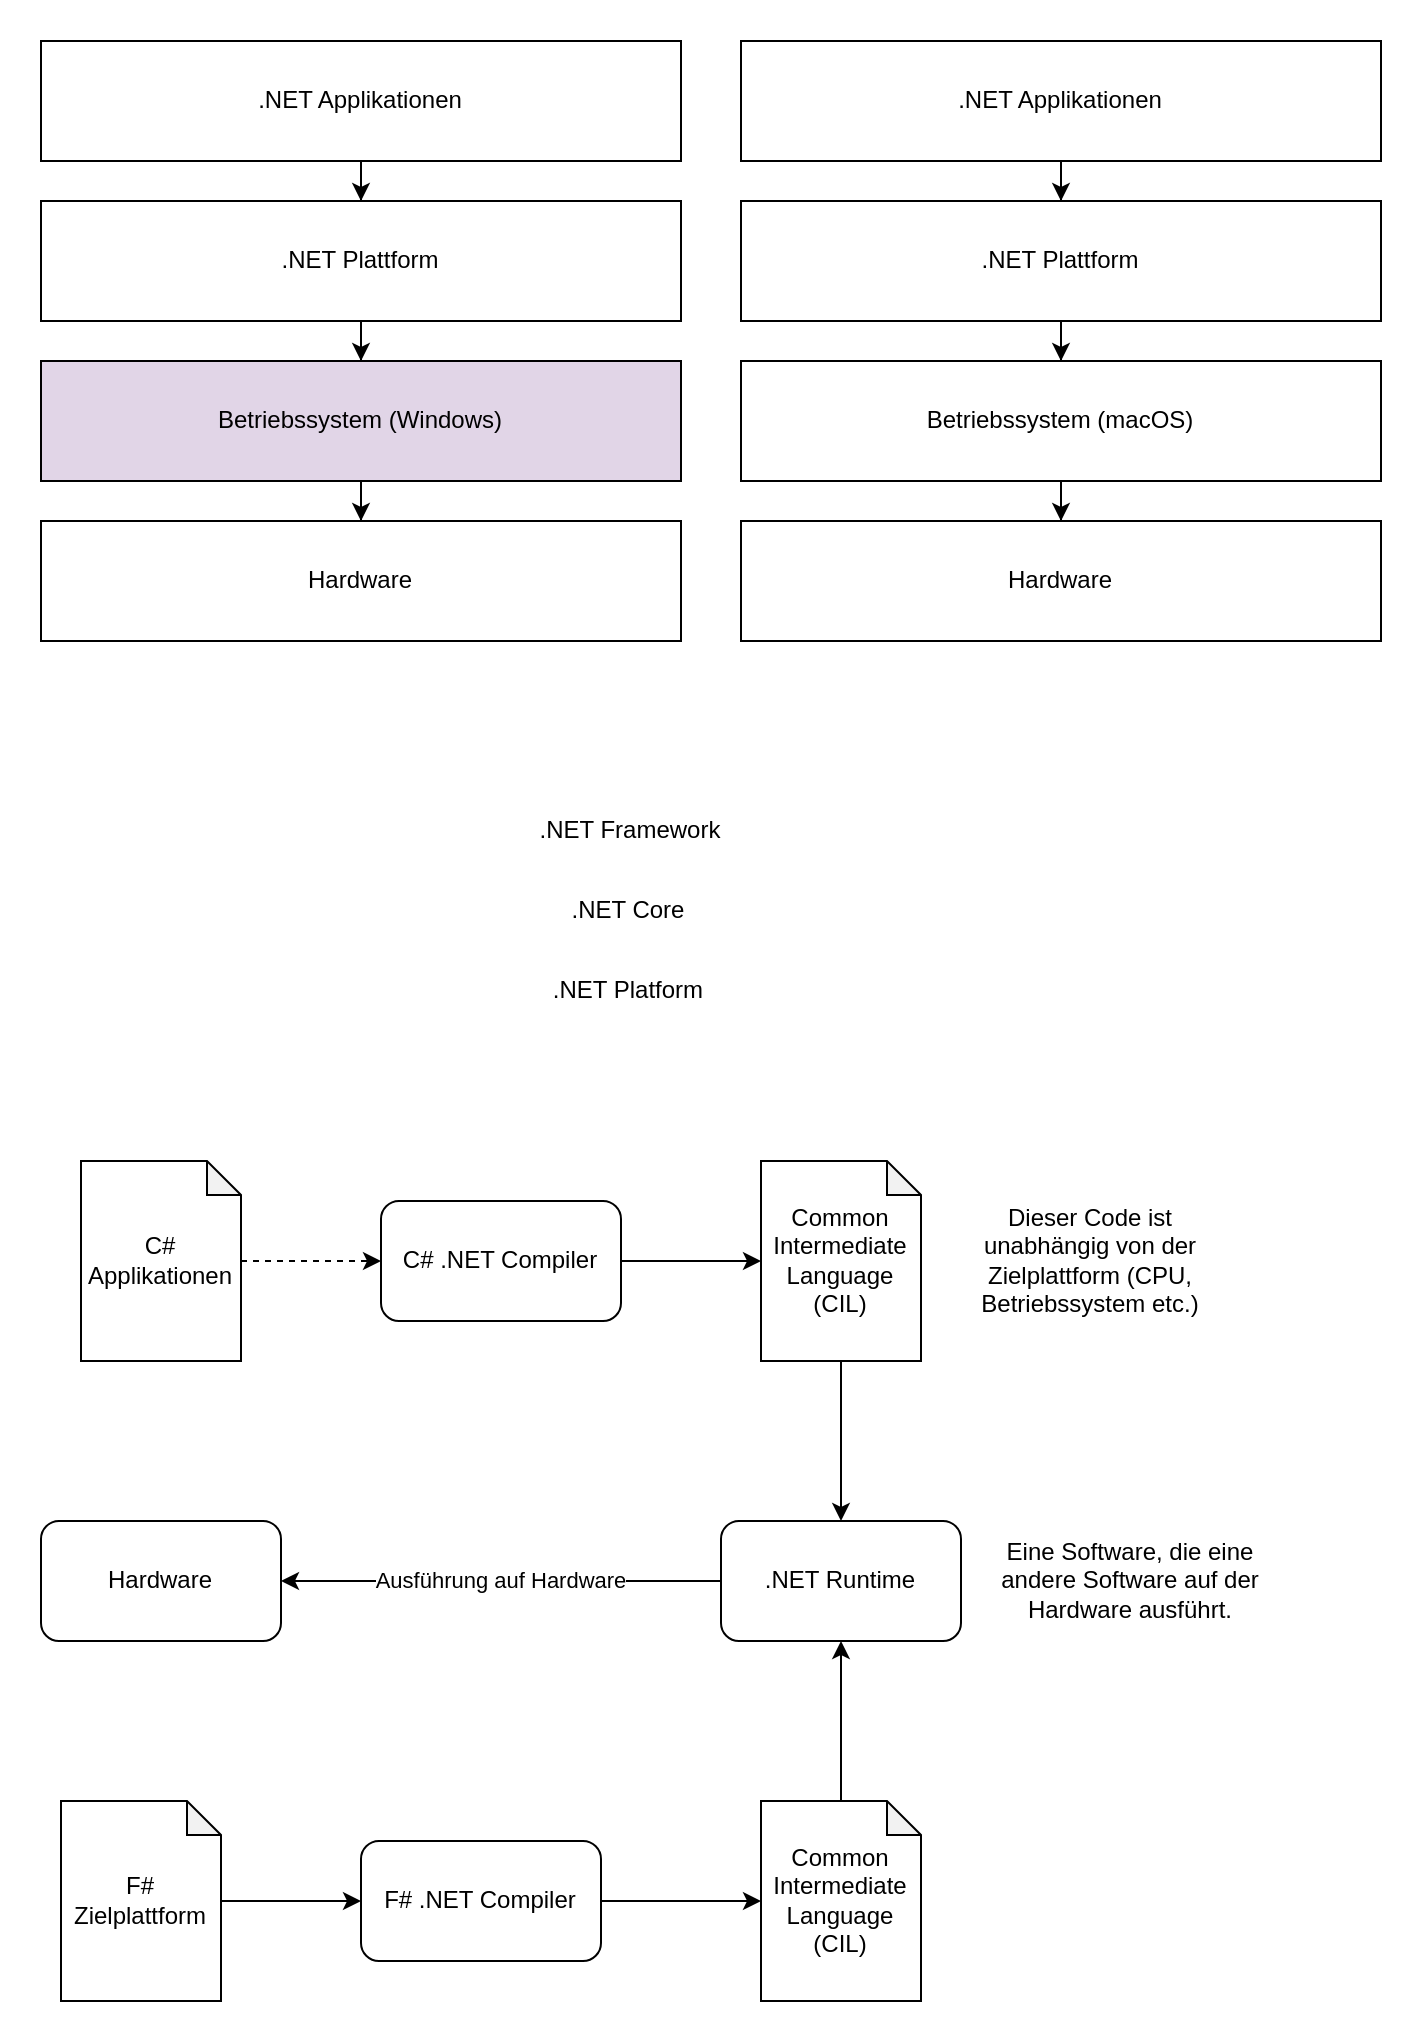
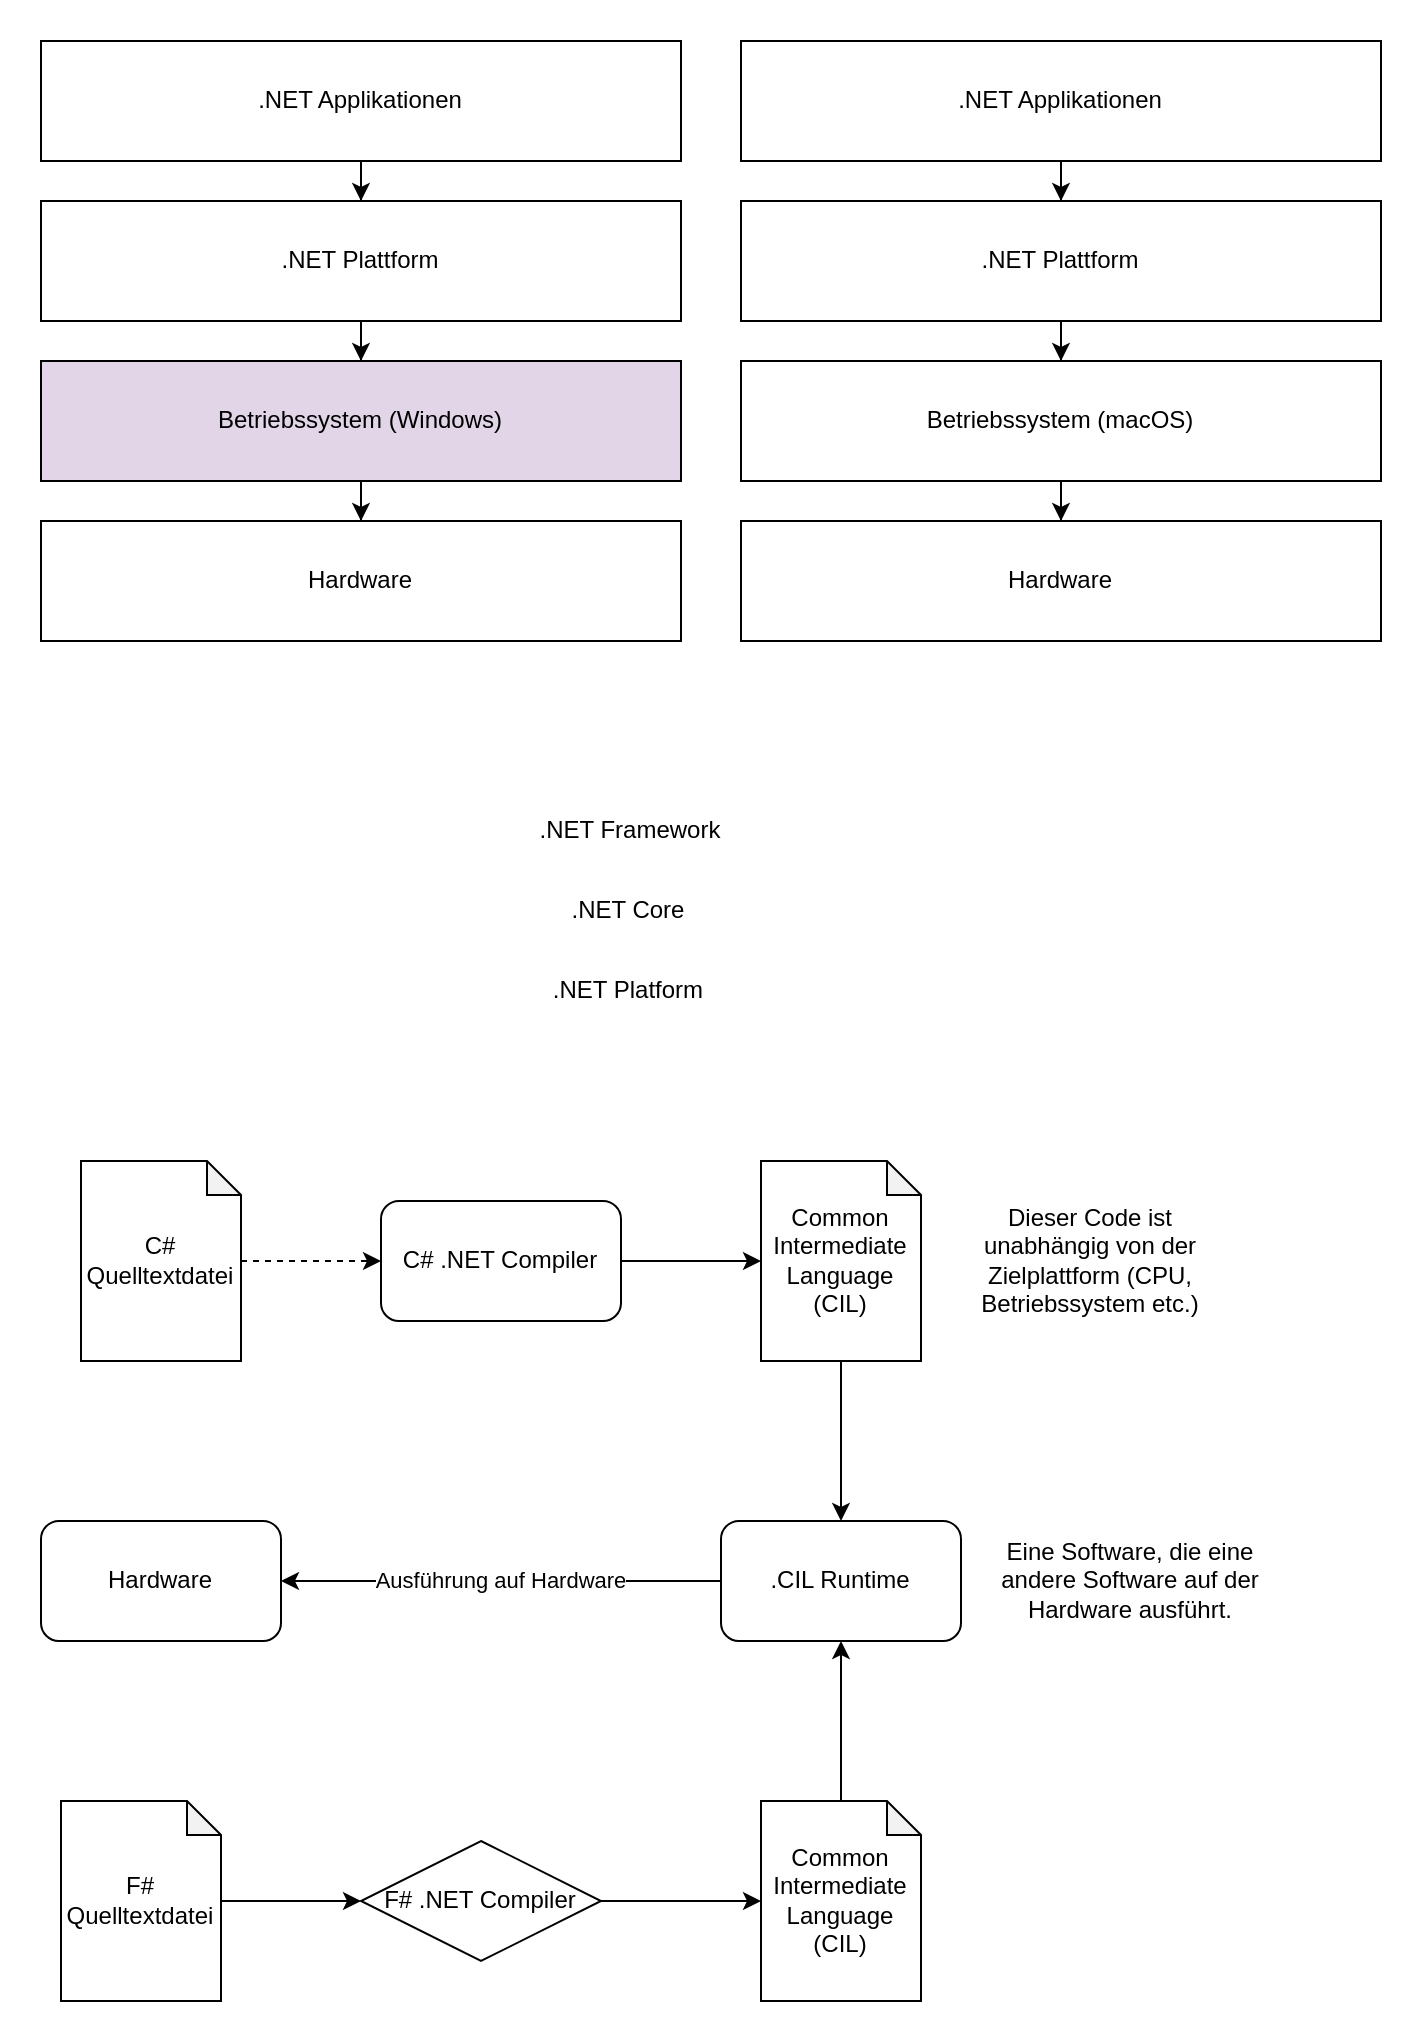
(161, 1261) -> (161, 1261)
(841, 1581) -> (841, 1581)
(141, 1901) -> (141, 1901)
(481, 1901) -> (481, 1901)
